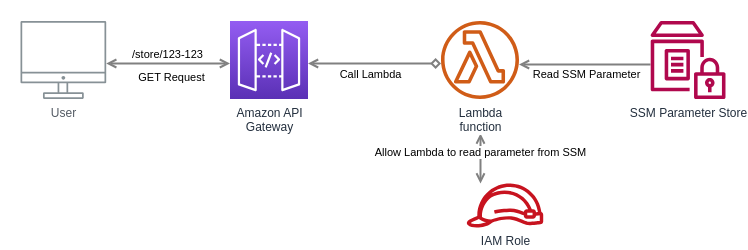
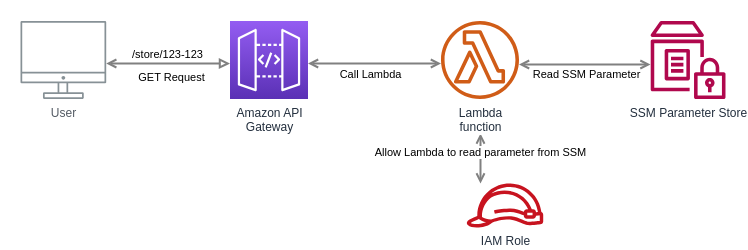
(222, 64) -> (219, 64)
(430, 64) -> (433, 64)
(645, 65) -> (643, 65)
